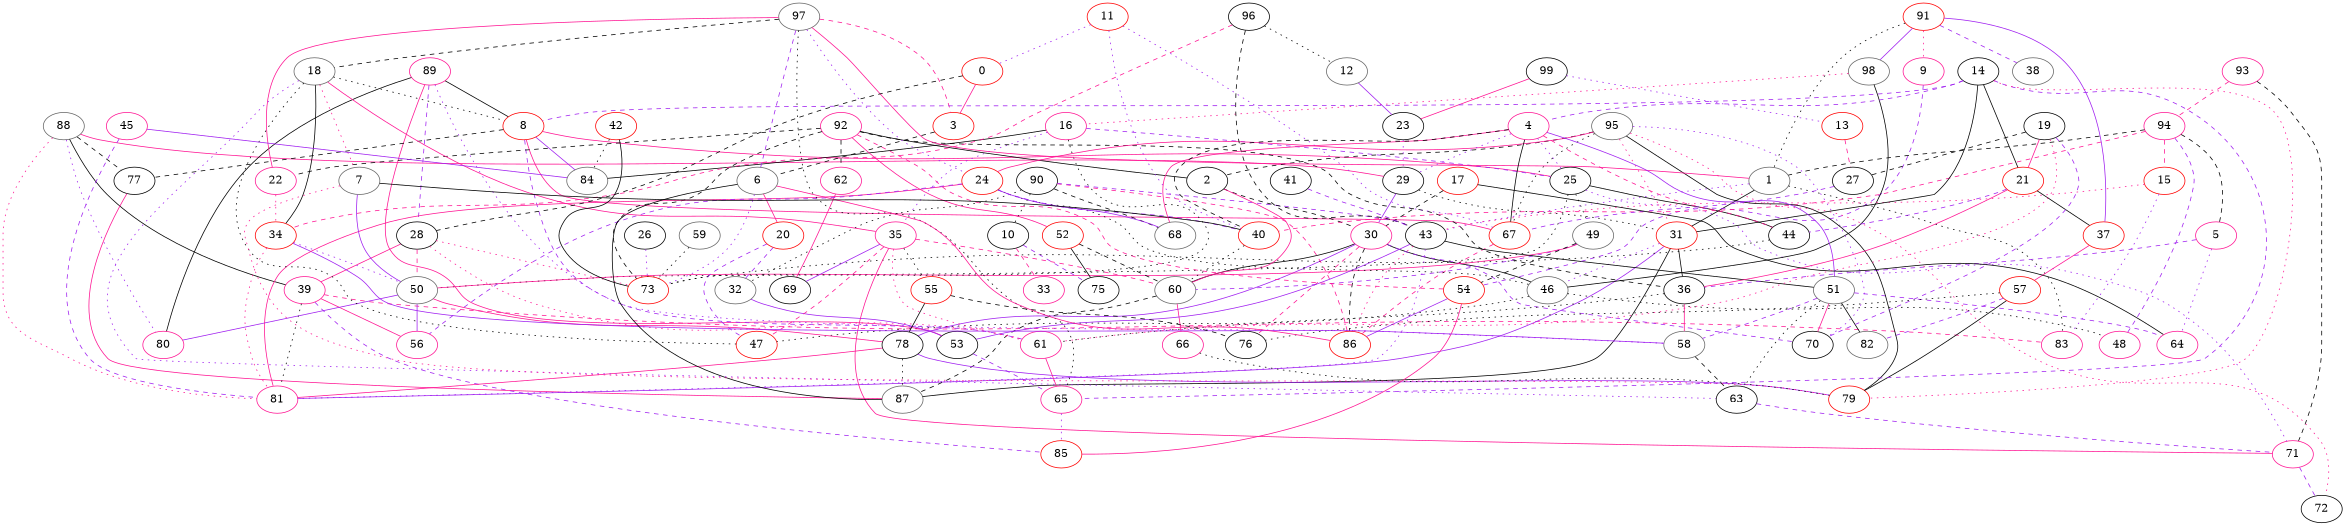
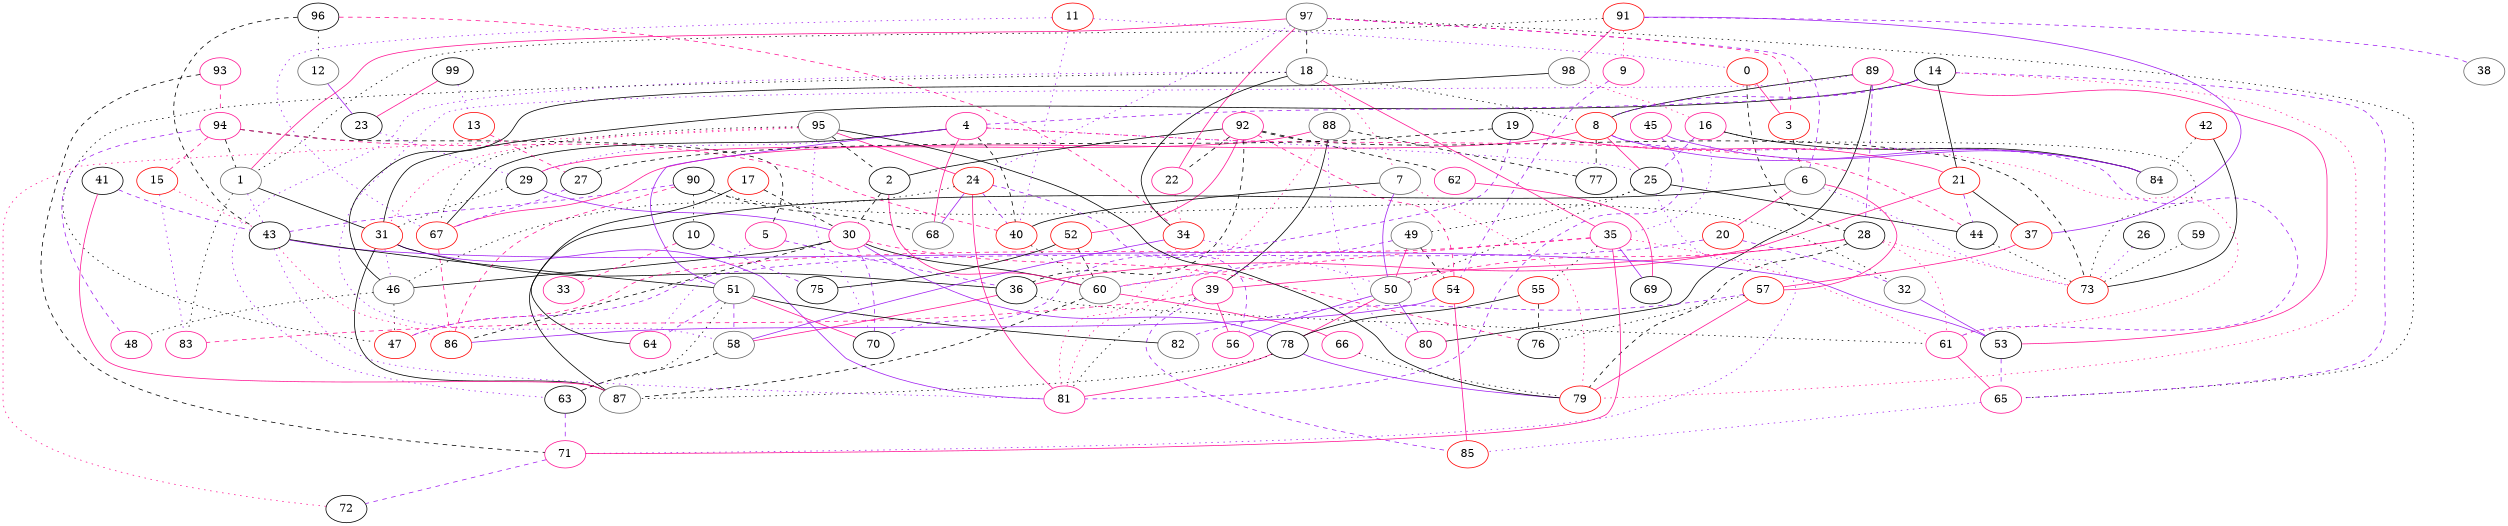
(1896, 44) -> (1596, 44)
none -> (1715, 294)
(1036, 311) -> (1888, 253)
(1937, 348) -> (1672, 345)
(382, 386) -> (267, 381)
